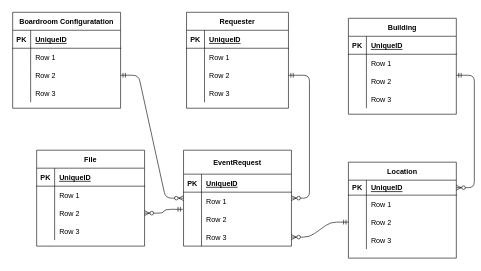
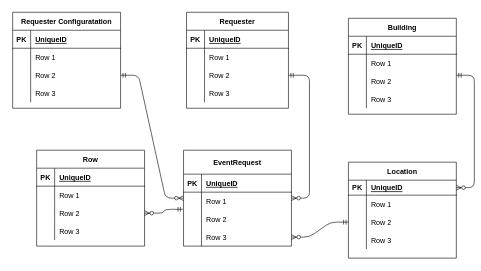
(66, 22) -> (66, 22)
(90, 160) -> (90, 160)
